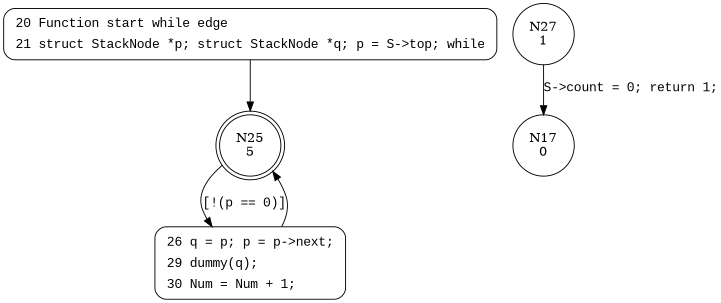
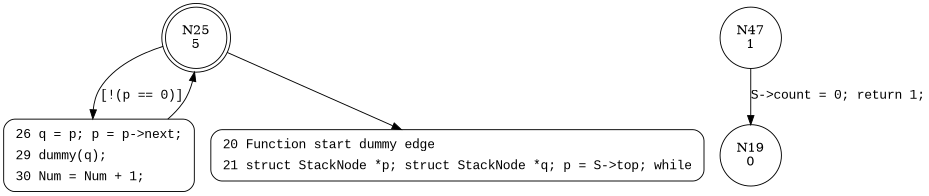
(133, 23) -> (341, 144)
(544, 34) -> (751, 38)
(250, 81) -> (310, 89)
(544, 145) -> (751, 155)
